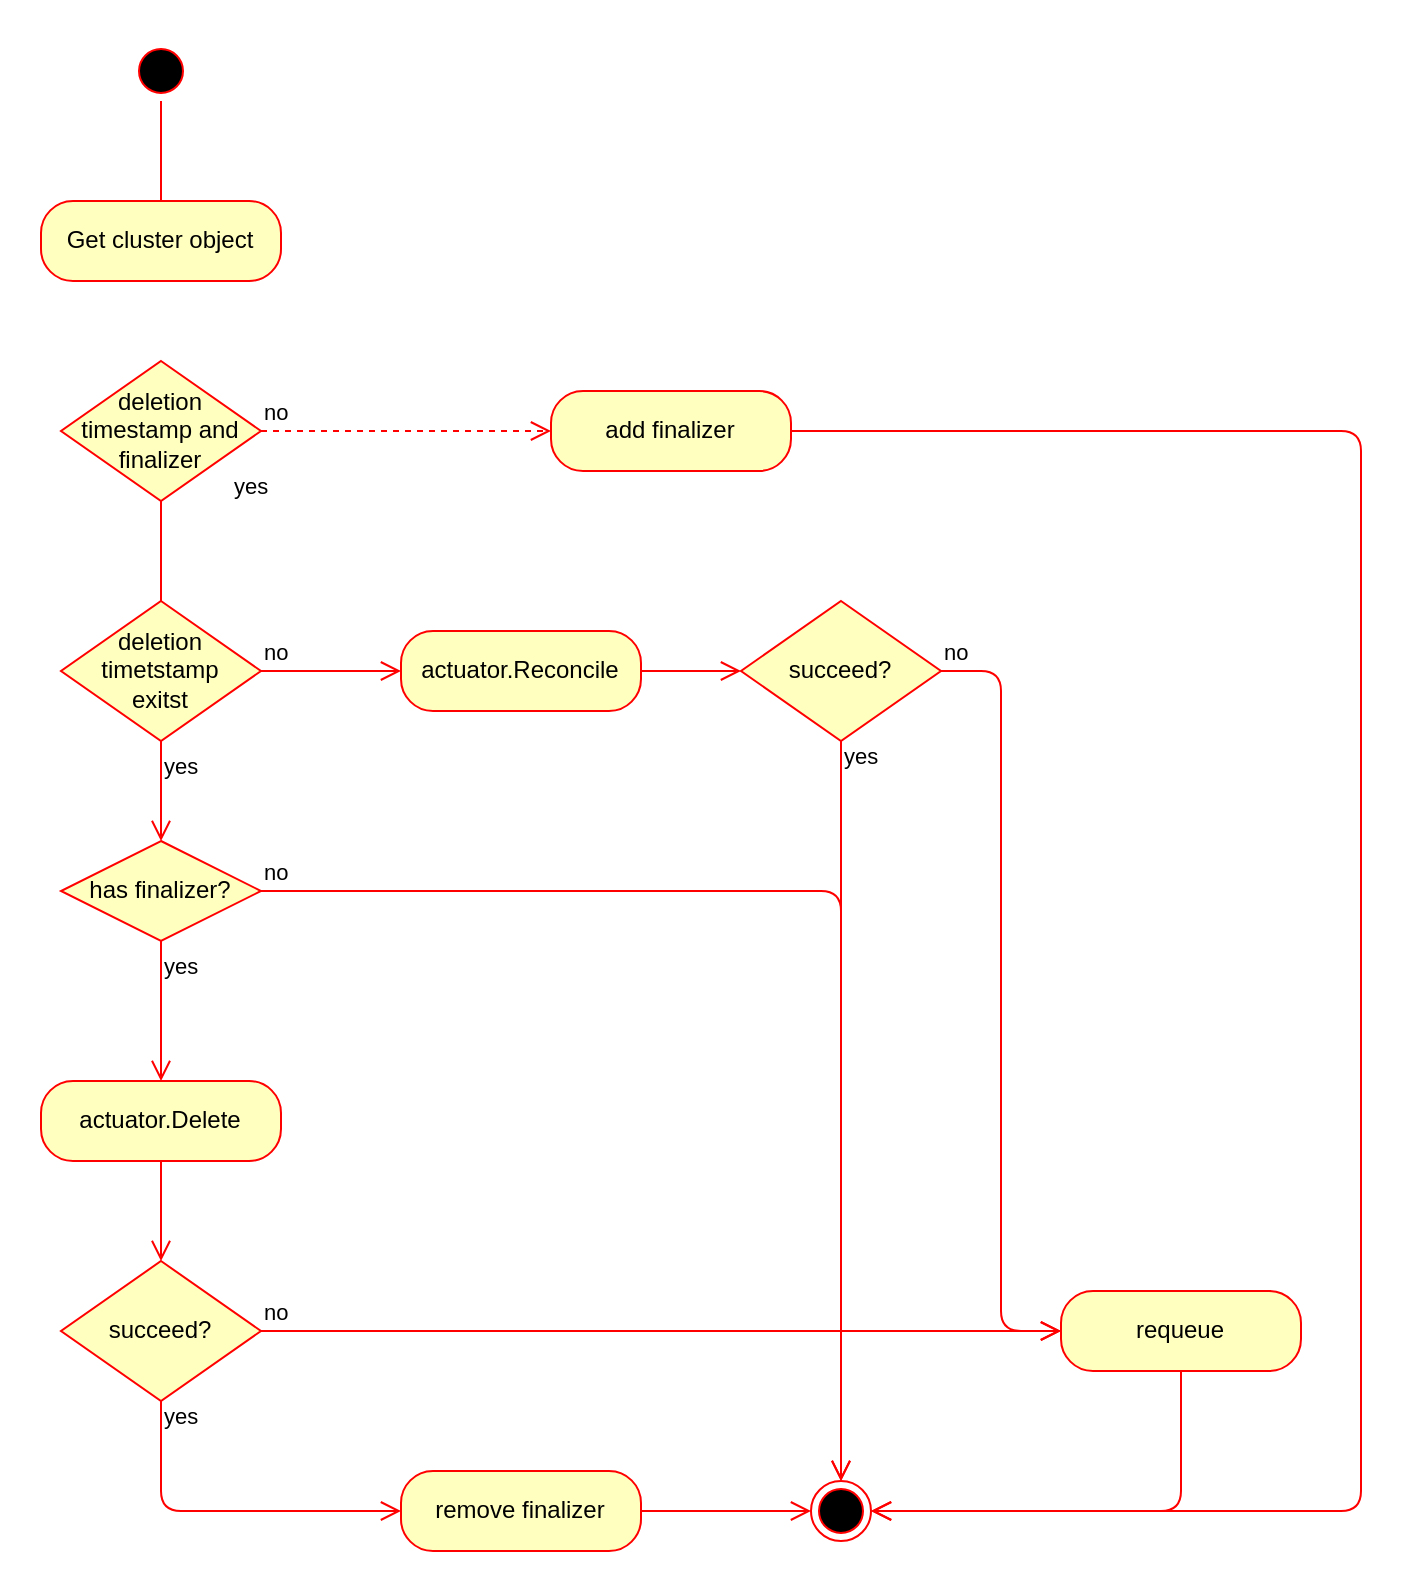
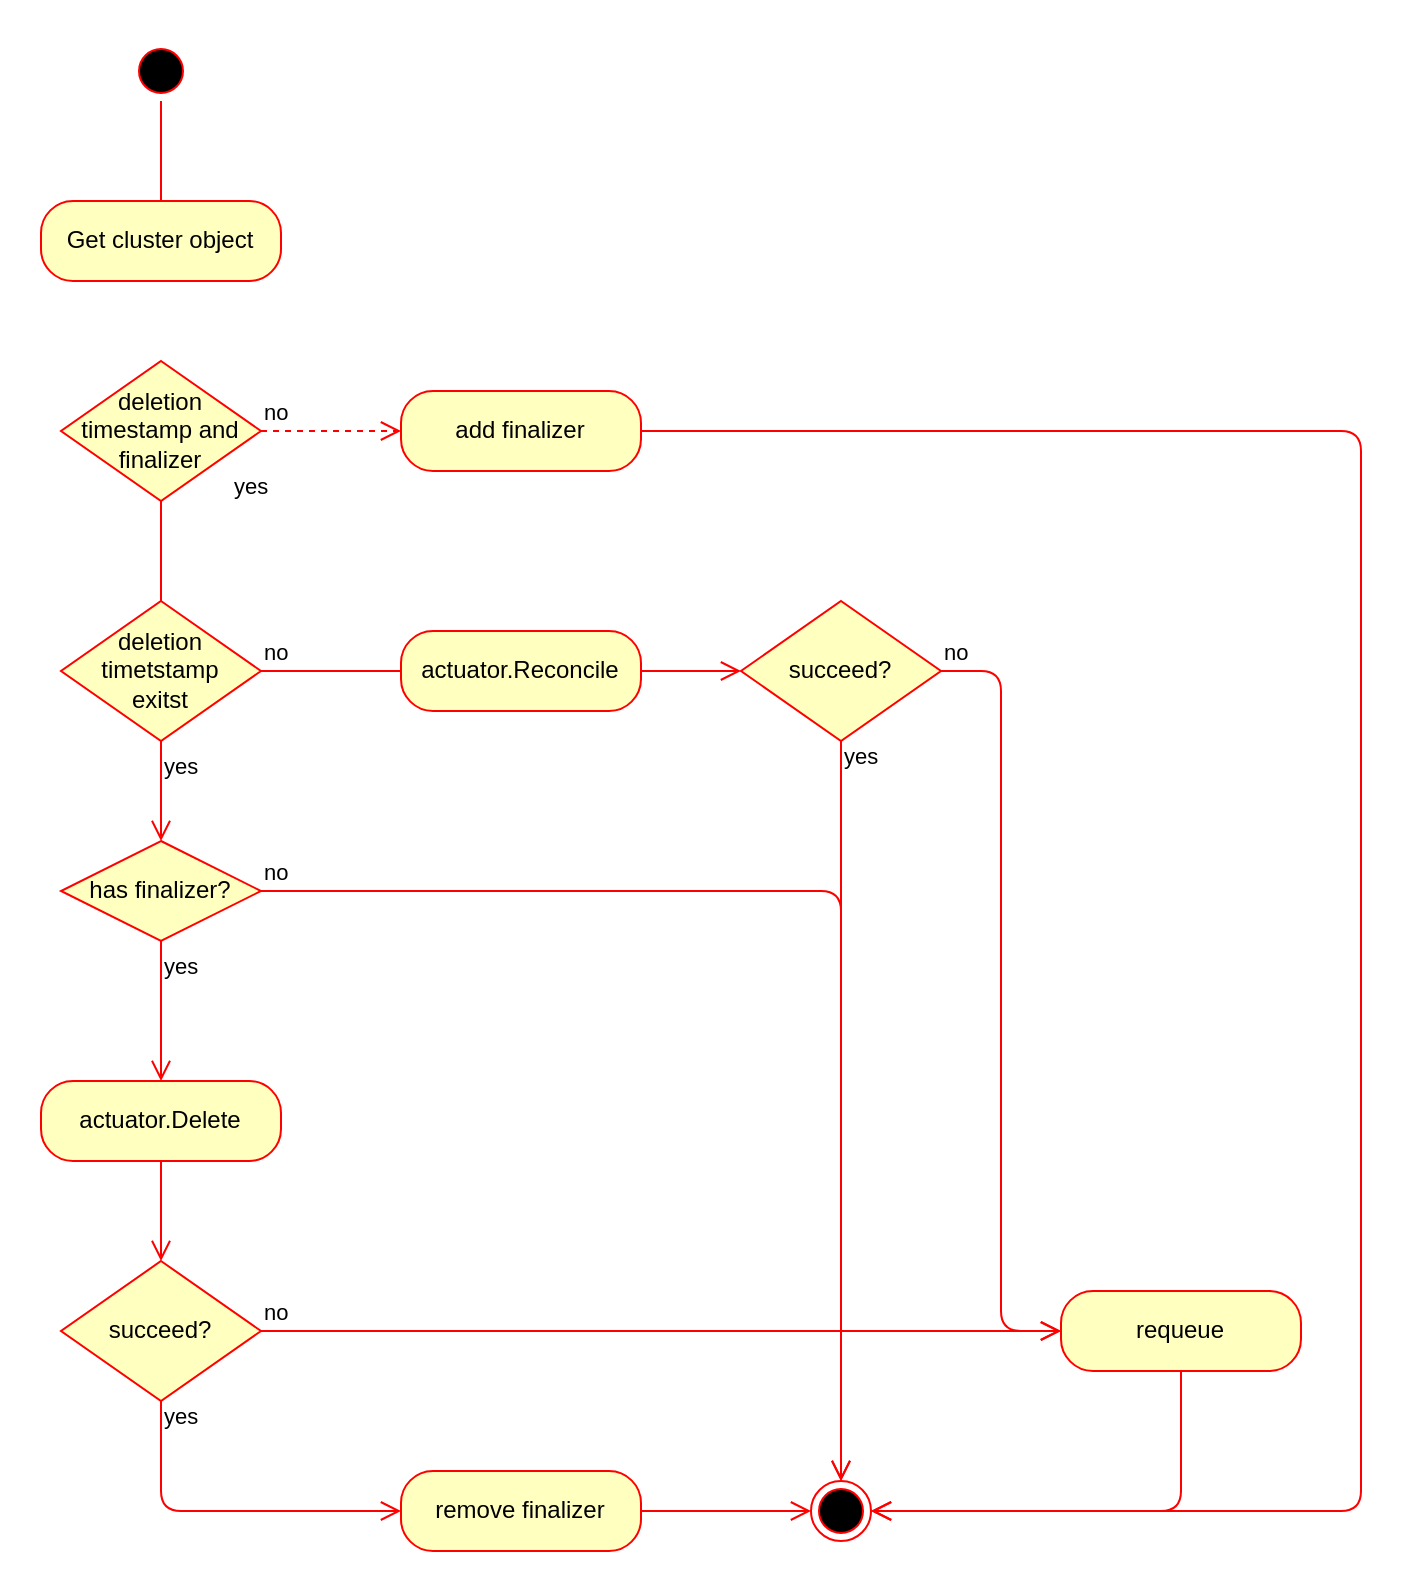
(671, 431) -> (521, 431)
(393, 671) -> (394, 671)
